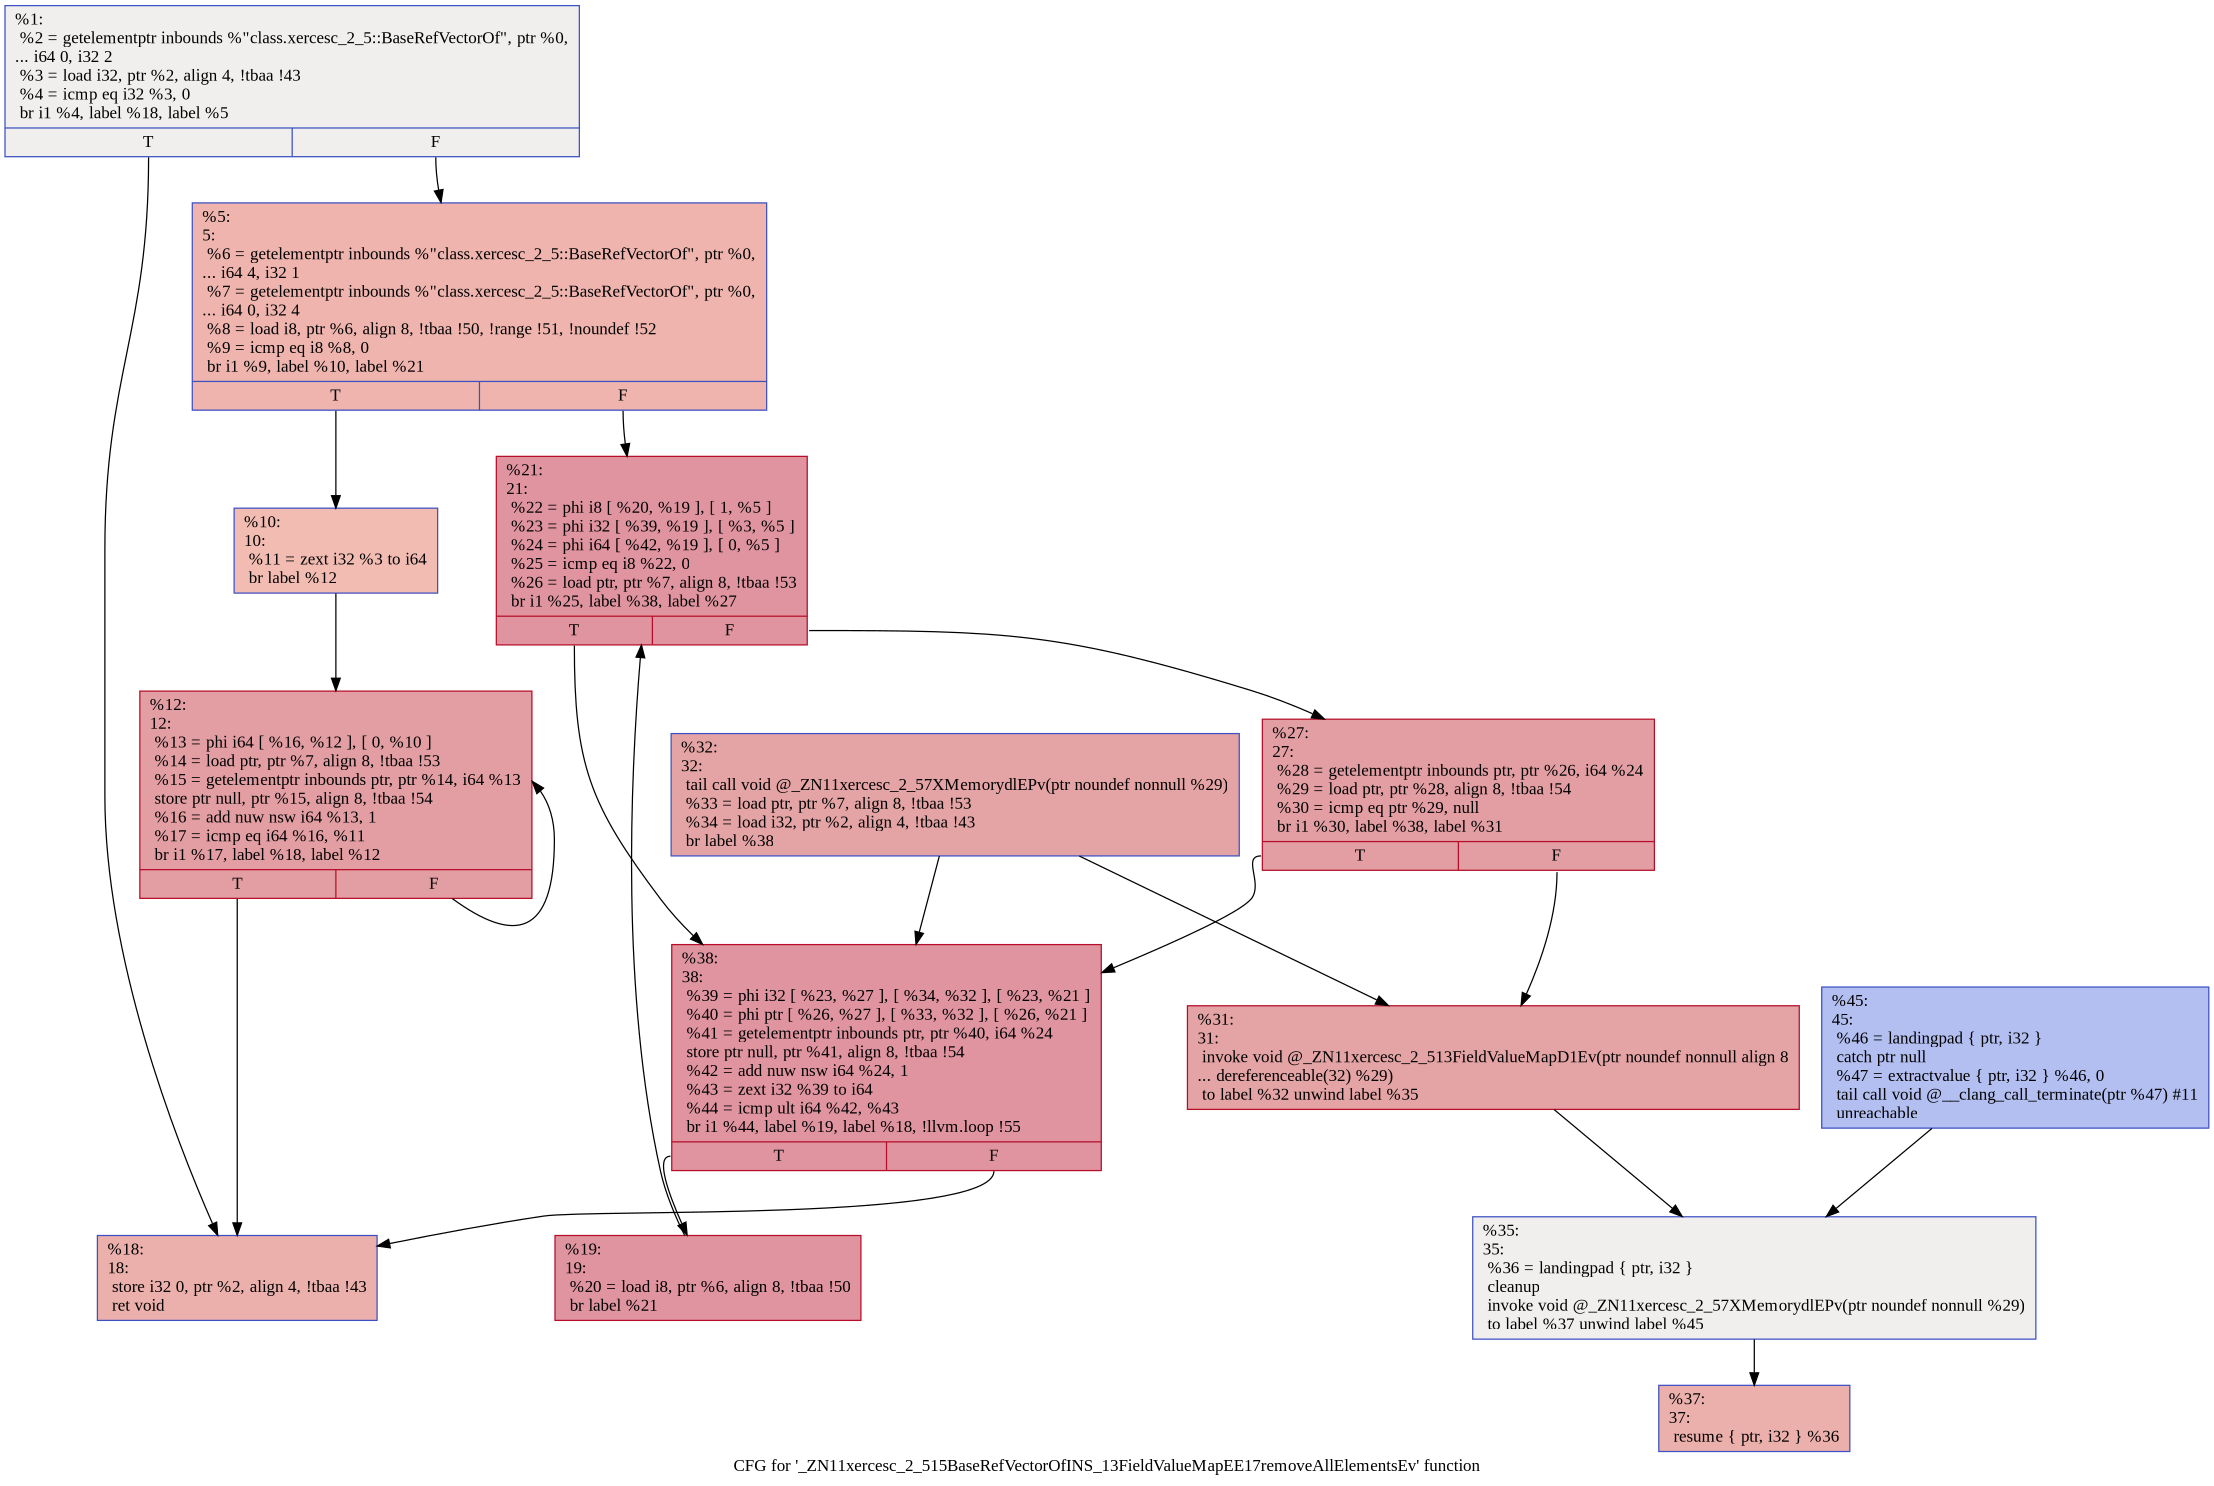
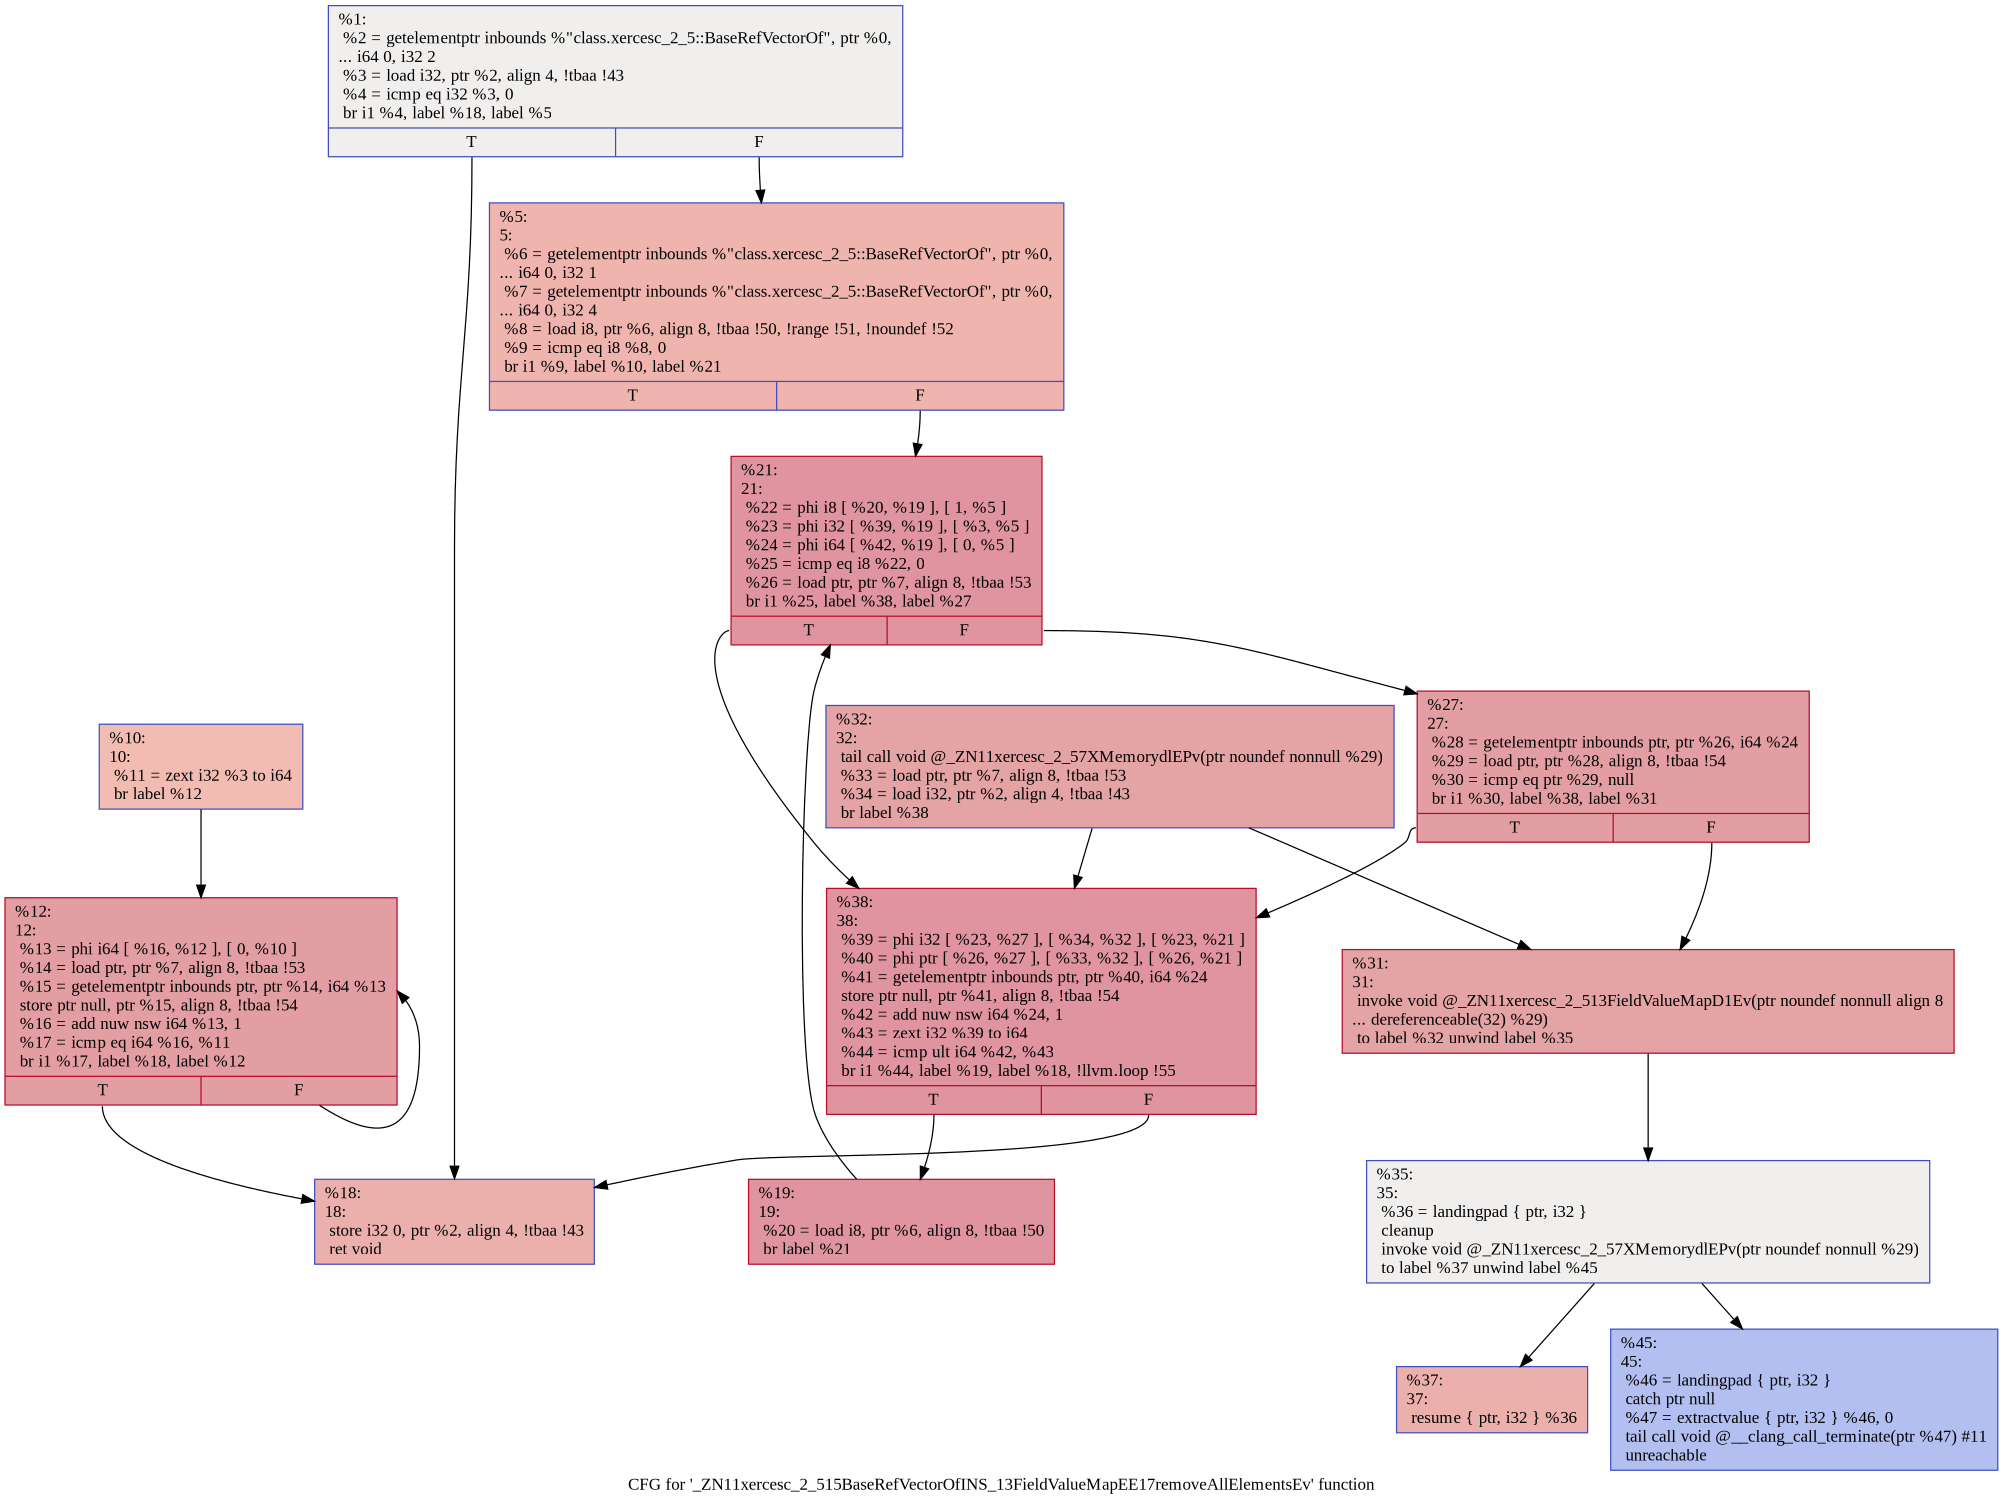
(252, 273) -> (549, 273)
(336, 453) -> none
(1884, 1168) -> (1718, 1301)
